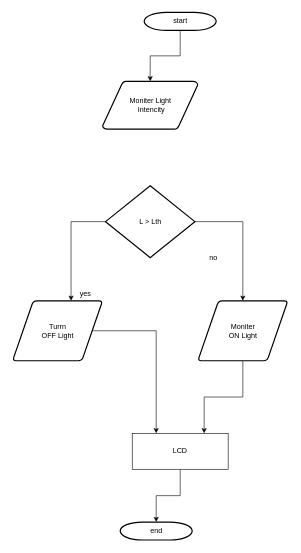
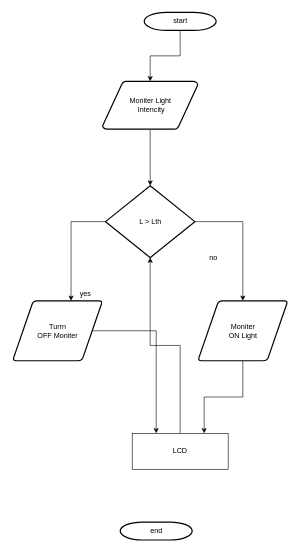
none -> (150, 180)
(58, 331) -> (58, 331)
(169, 496) -> (164, 346)
